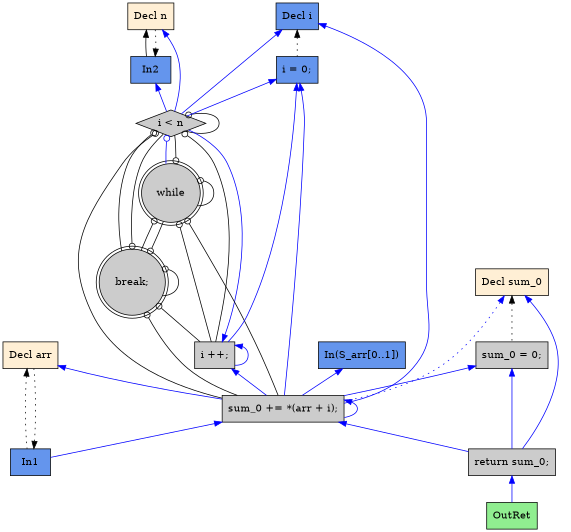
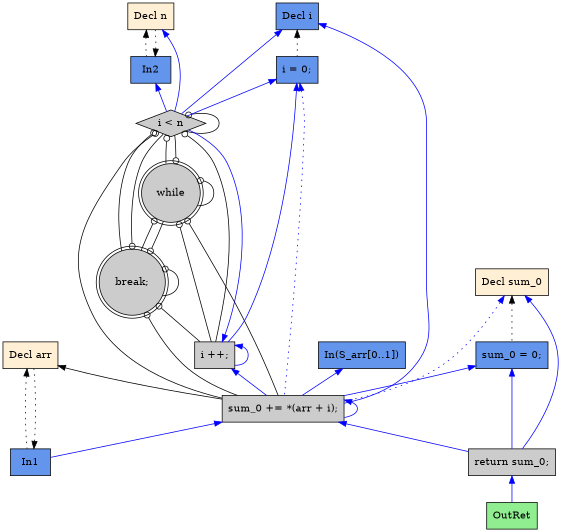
(146, 47) -> (146, 47)
(166, 153) -> (166, 153)
(298, 243) -> (298, 243)
(512, 355) -> (512, 355)
(143, 385) -> (143, 385)
